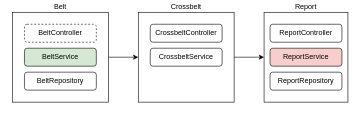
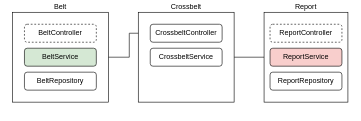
(306, 33) -> (306, 33)
(132, 57) -> (129, 41)
(258, 57) -> (260, 57)
